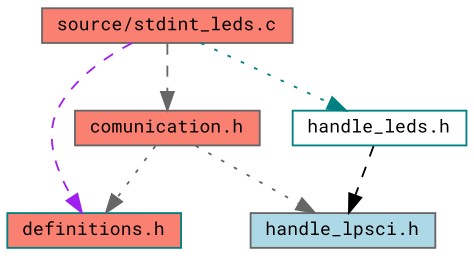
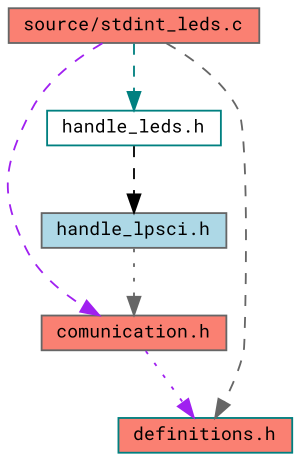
(167, 68) -> (9, 170)
(265, 73) -> (134, 68)
(60, 105) -> (246, 208)
(136, 172) -> (164, 377)
(247, 175) -> (134, 272)
